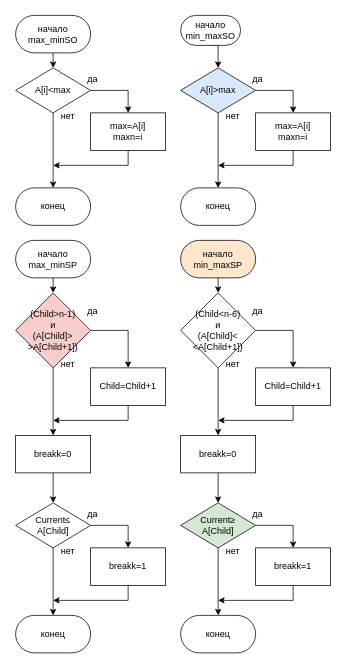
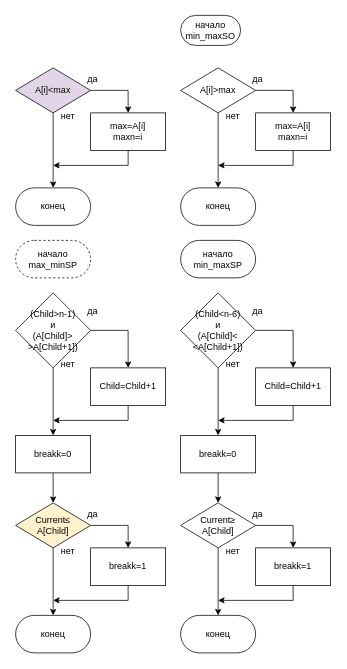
(53, 34) -> none
(53, 60) -> none
(218, 61) -> none
(53, 90) -> (53, 90)
(218, 90) -> (218, 90)
(53, 259) -> (53, 259)
(218, 259) -> (218, 259)
(53, 286) -> none
(218, 286) -> none
(53, 330) -> (53, 330)
(53, 525) -> (53, 525)
(218, 525) -> (218, 525)
